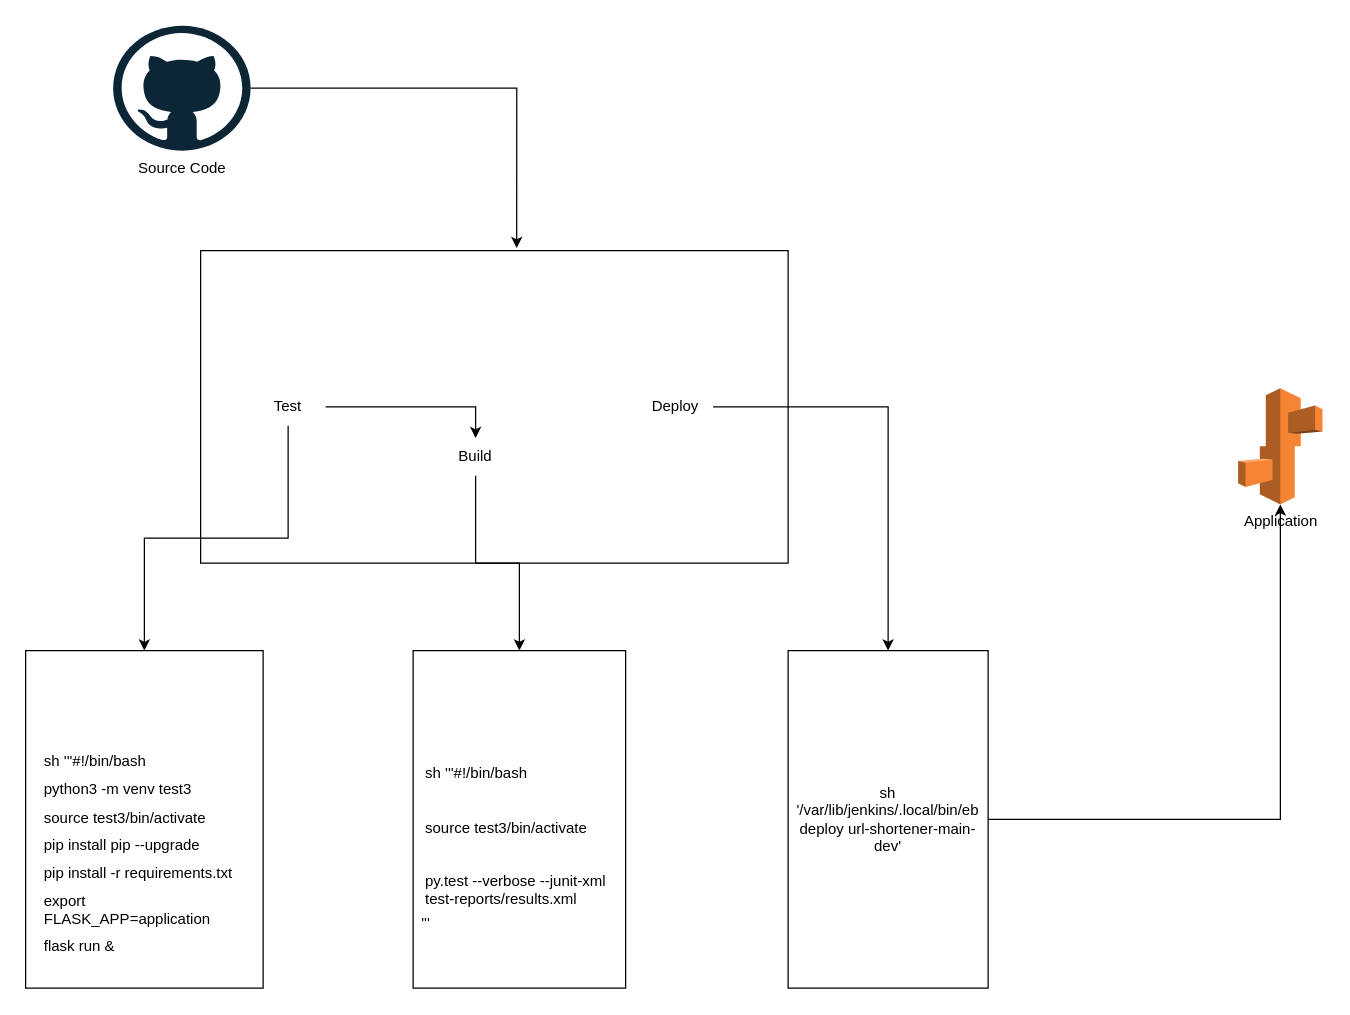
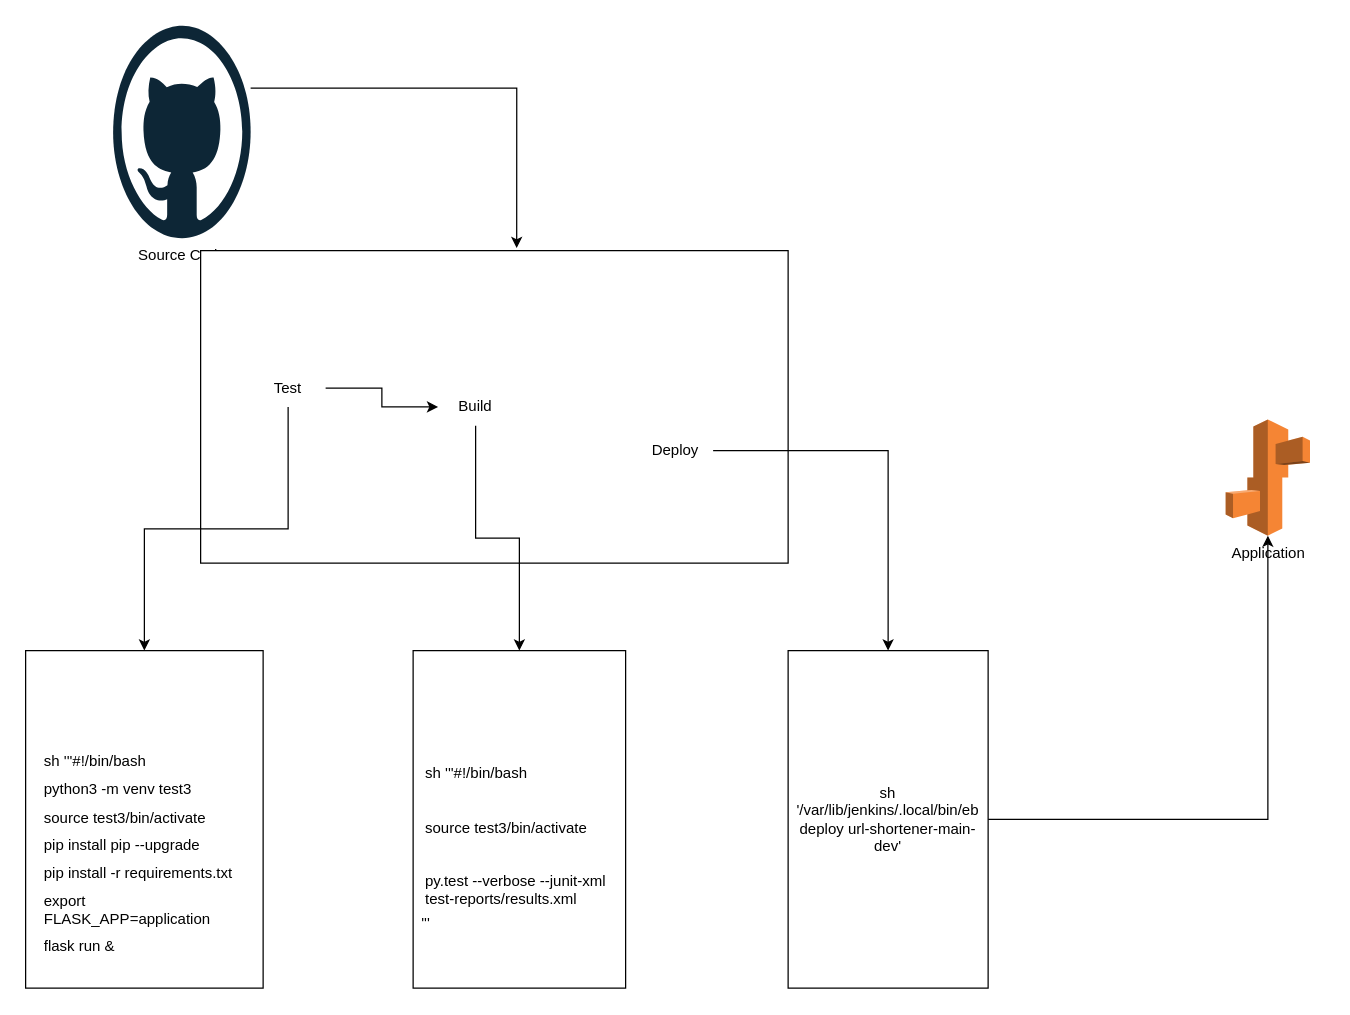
(182, 88) -> (182, 132)
(288, 407) -> (288, 388)
(676, 407) -> (676, 451)
(1280, 446) -> (1268, 478)
(476, 457) -> (476, 407)
